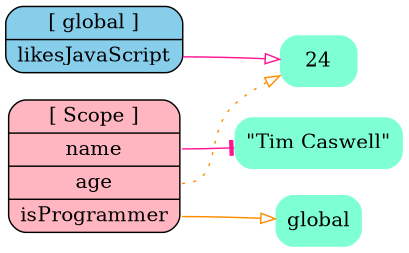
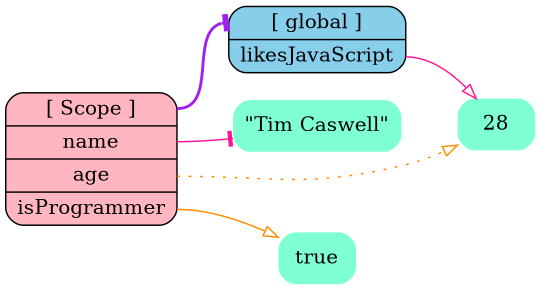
(319, 61) -> (496, 124)
none -> (203, 69)
(319, 221) -> (317, 258)
